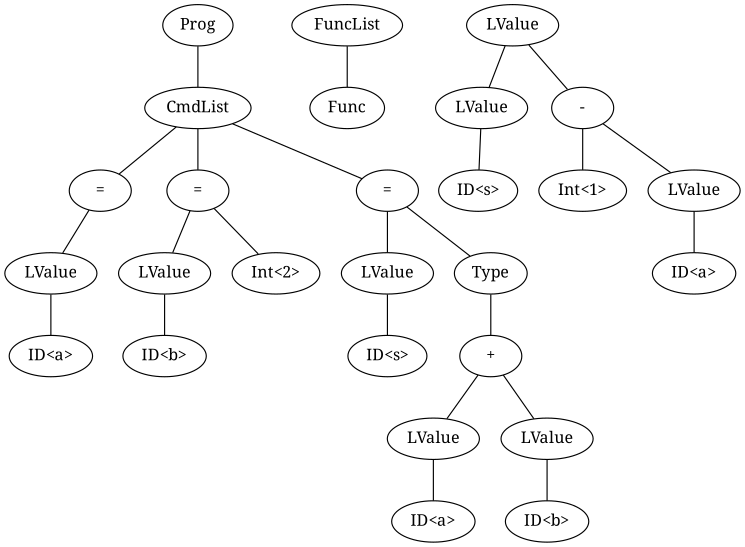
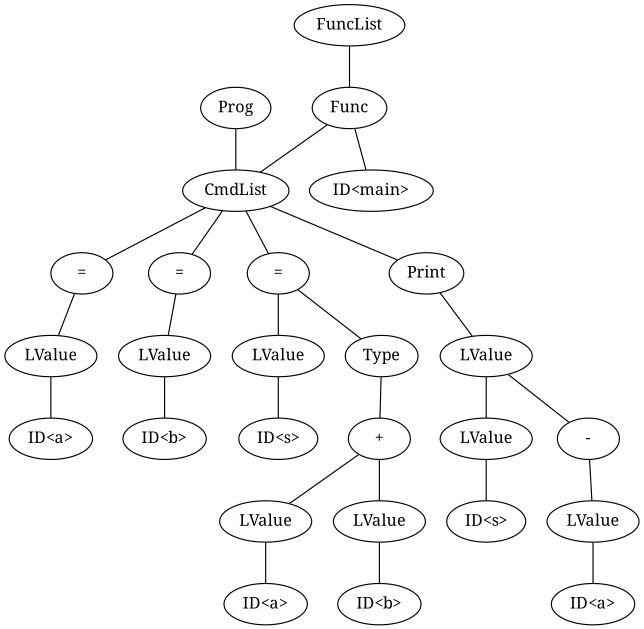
none -> (294, 149)
none -> (371, 191)
(583, 191) -> none
(276, 273) -> none
none -> (426, 273)
